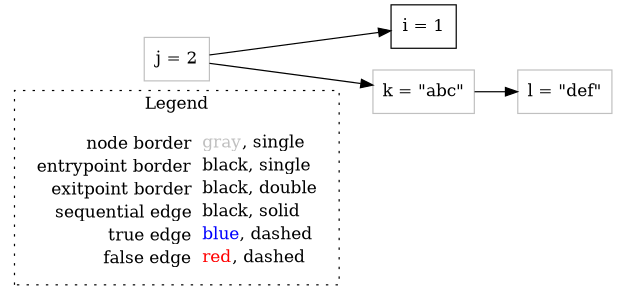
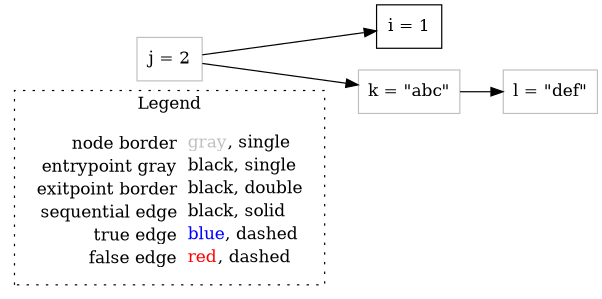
(117, 167) -> (112, 167)
